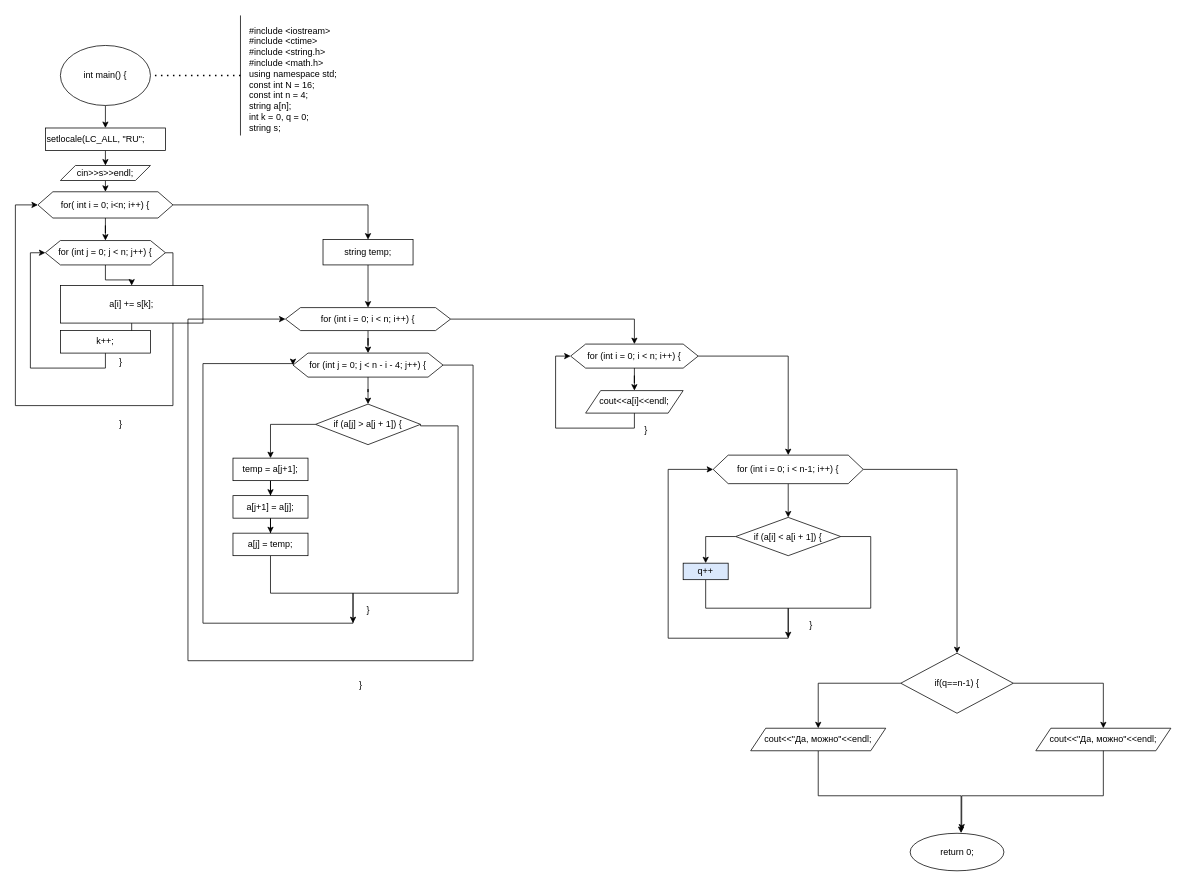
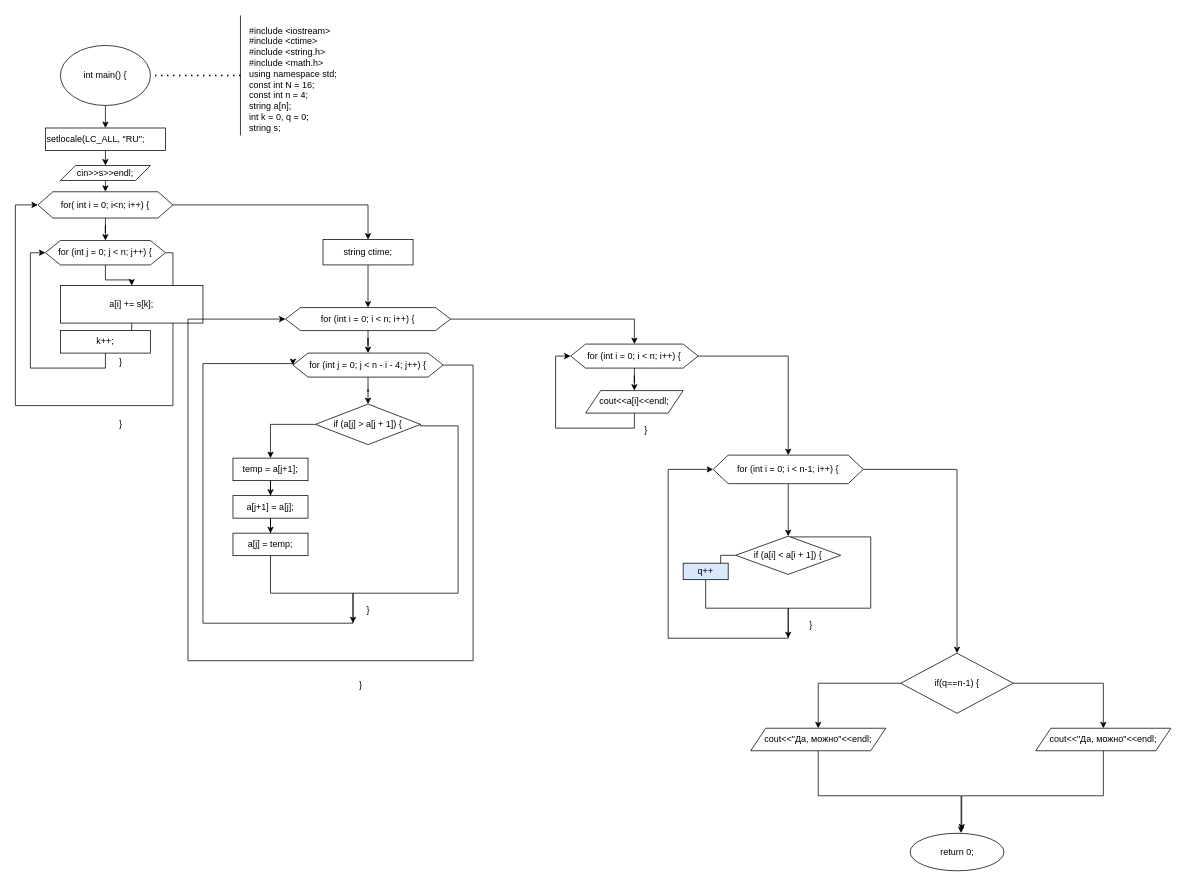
(368, 252) -> (368, 252)
(788, 536) -> (788, 555)
